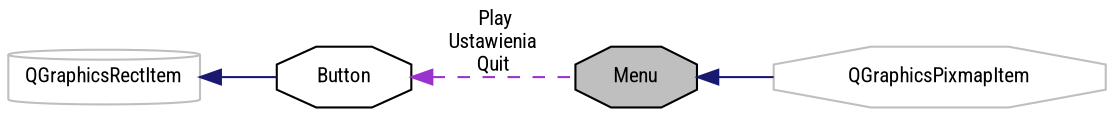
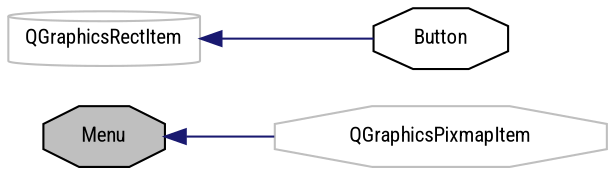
(504, 77) -> none
